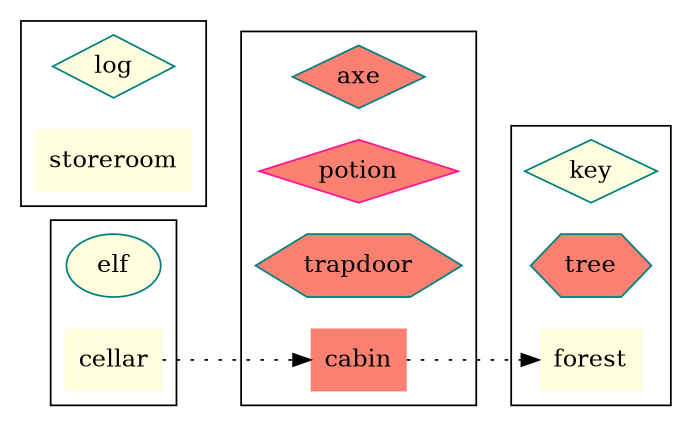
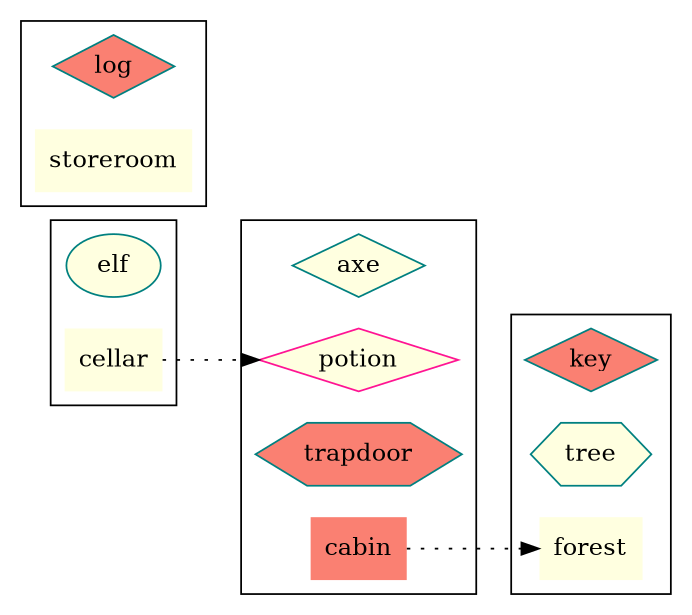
(114, 66) -> (114, 66)
(359, 77) -> (359, 266)
(359, 171) -> (359, 360)
(591, 171) -> (591, 360)
(591, 266) -> (591, 454)
(228, 360) -> (202, 360)
